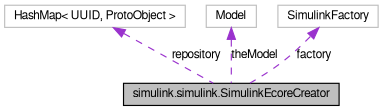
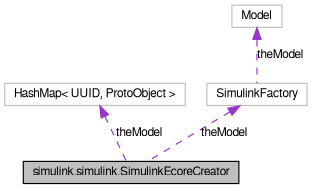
(196, 55) -> (139, 133)
(314, 55) -> (224, 133)
(231, 61) -> (257, 61)
